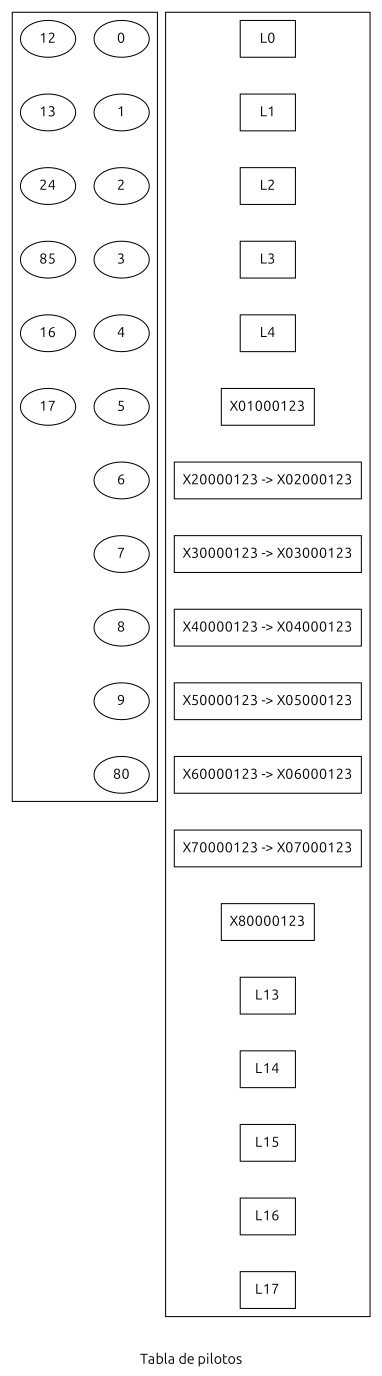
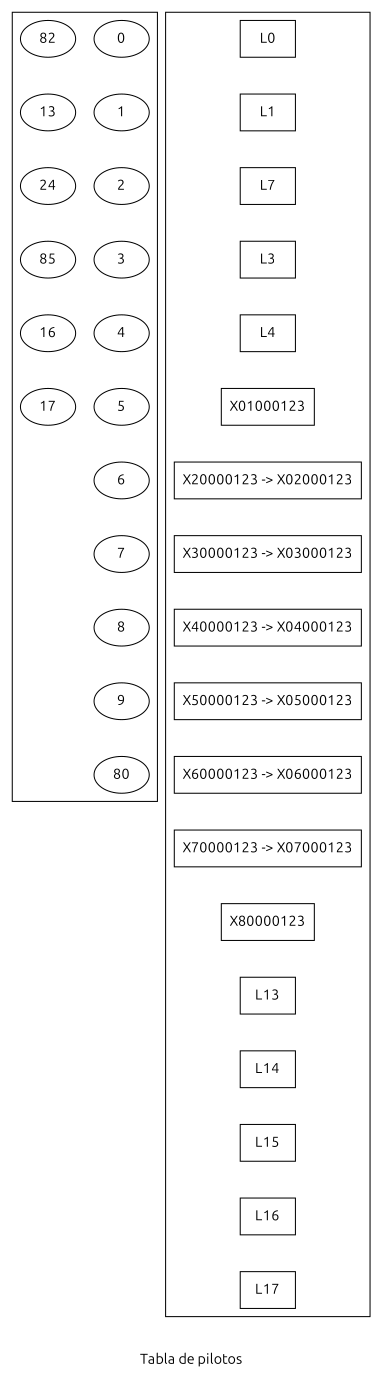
(48, 39) -> (48, 39)
(268, 186) -> (268, 186)
